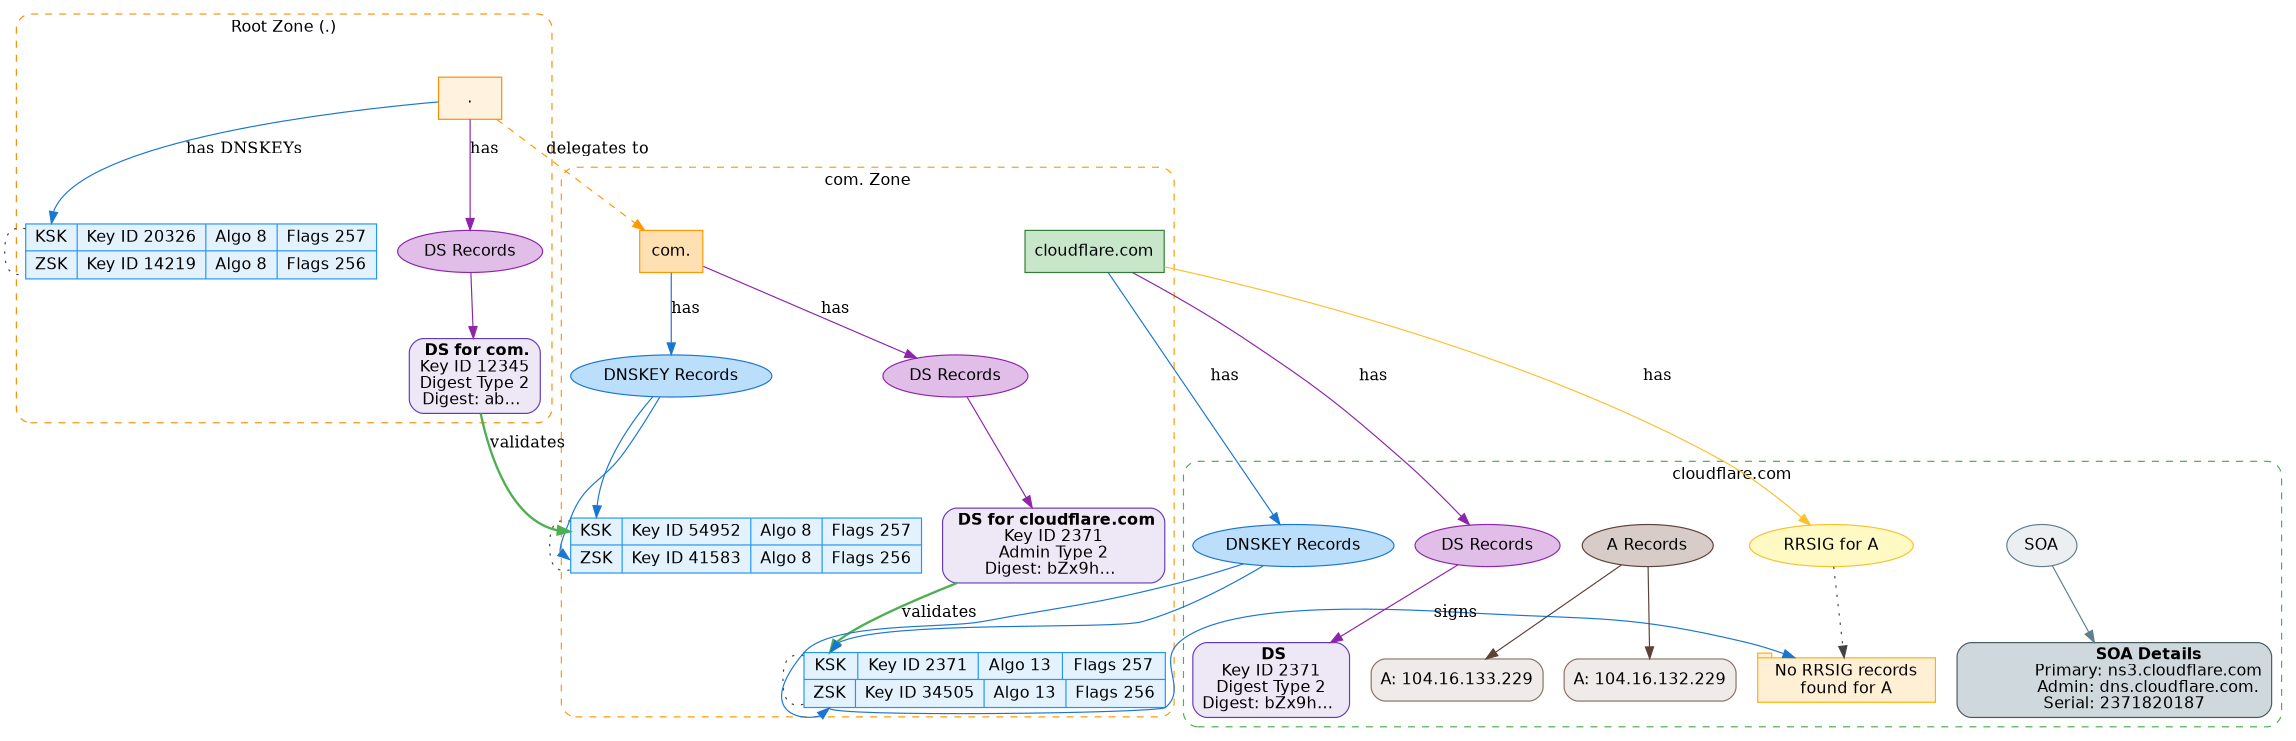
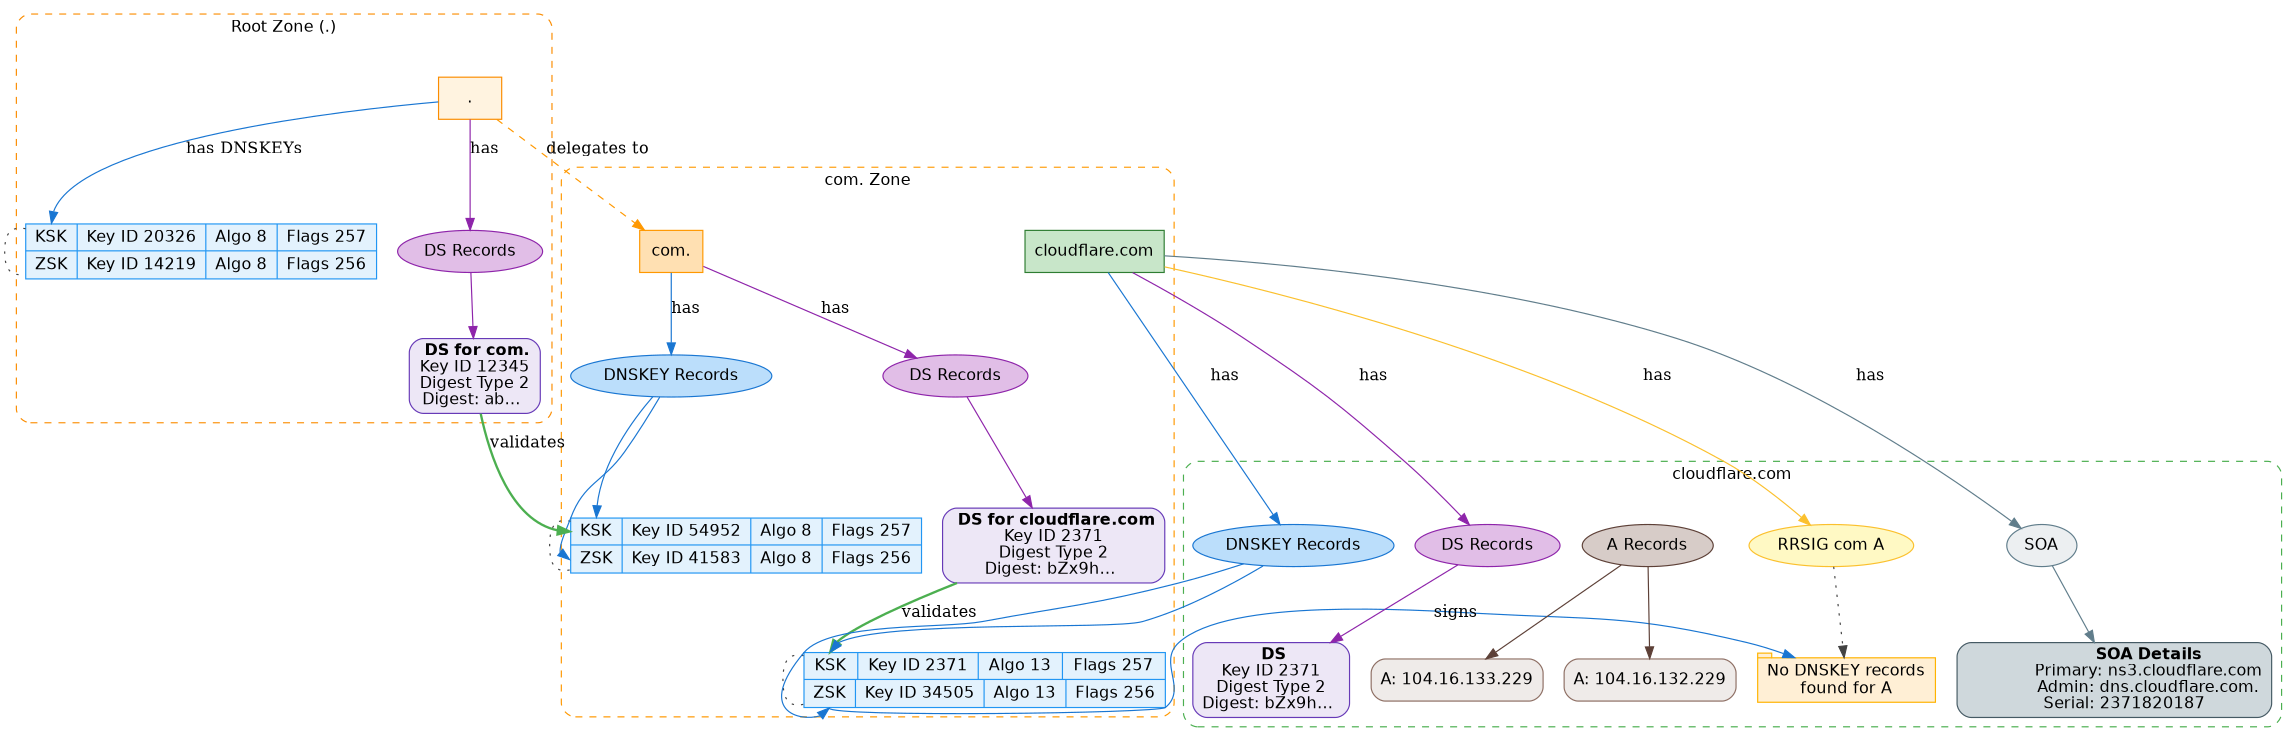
none -> (1611, 320)
(1831, 546) -> (1831, 546)
(1054, 553) -> (1054, 553)
(1847, 680) -> (1847, 680)
